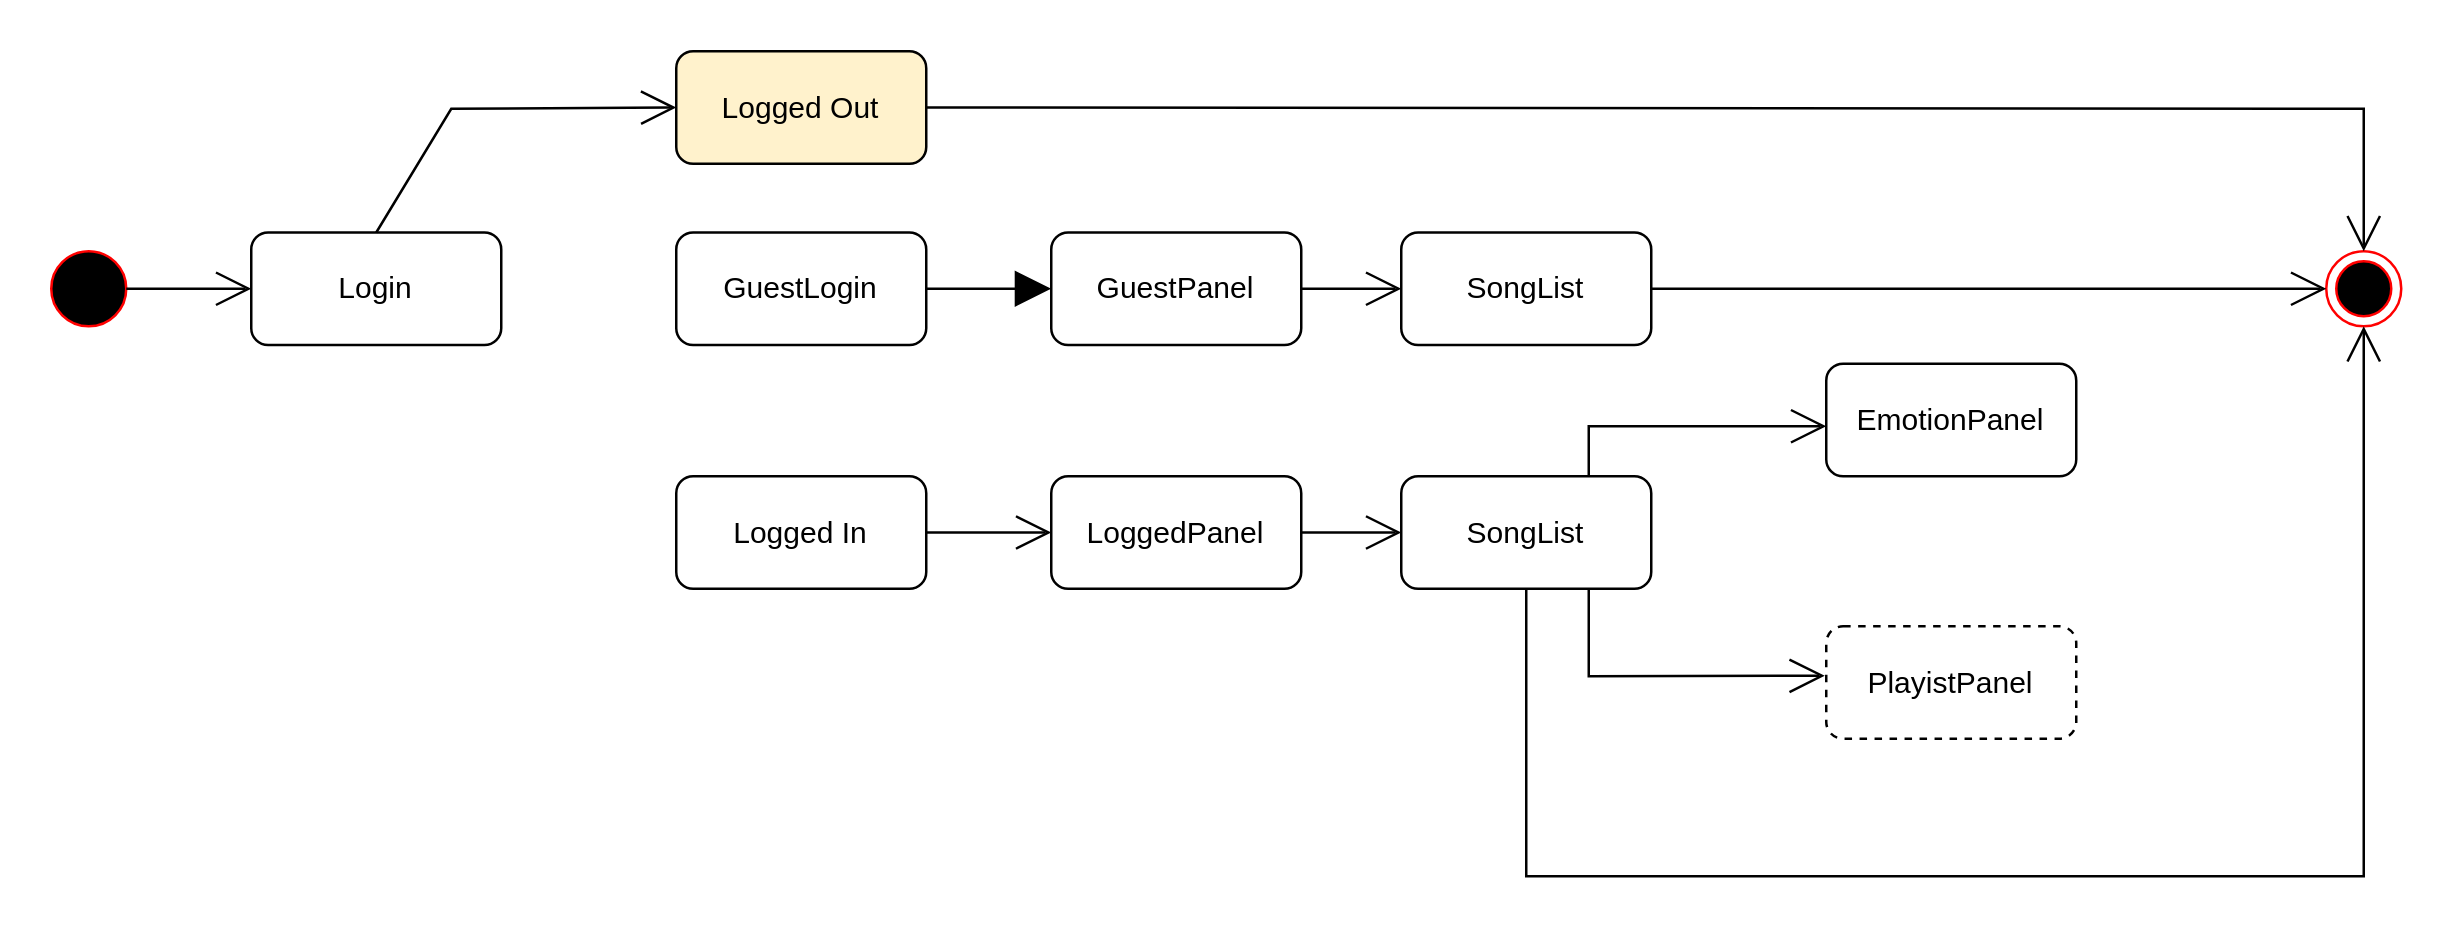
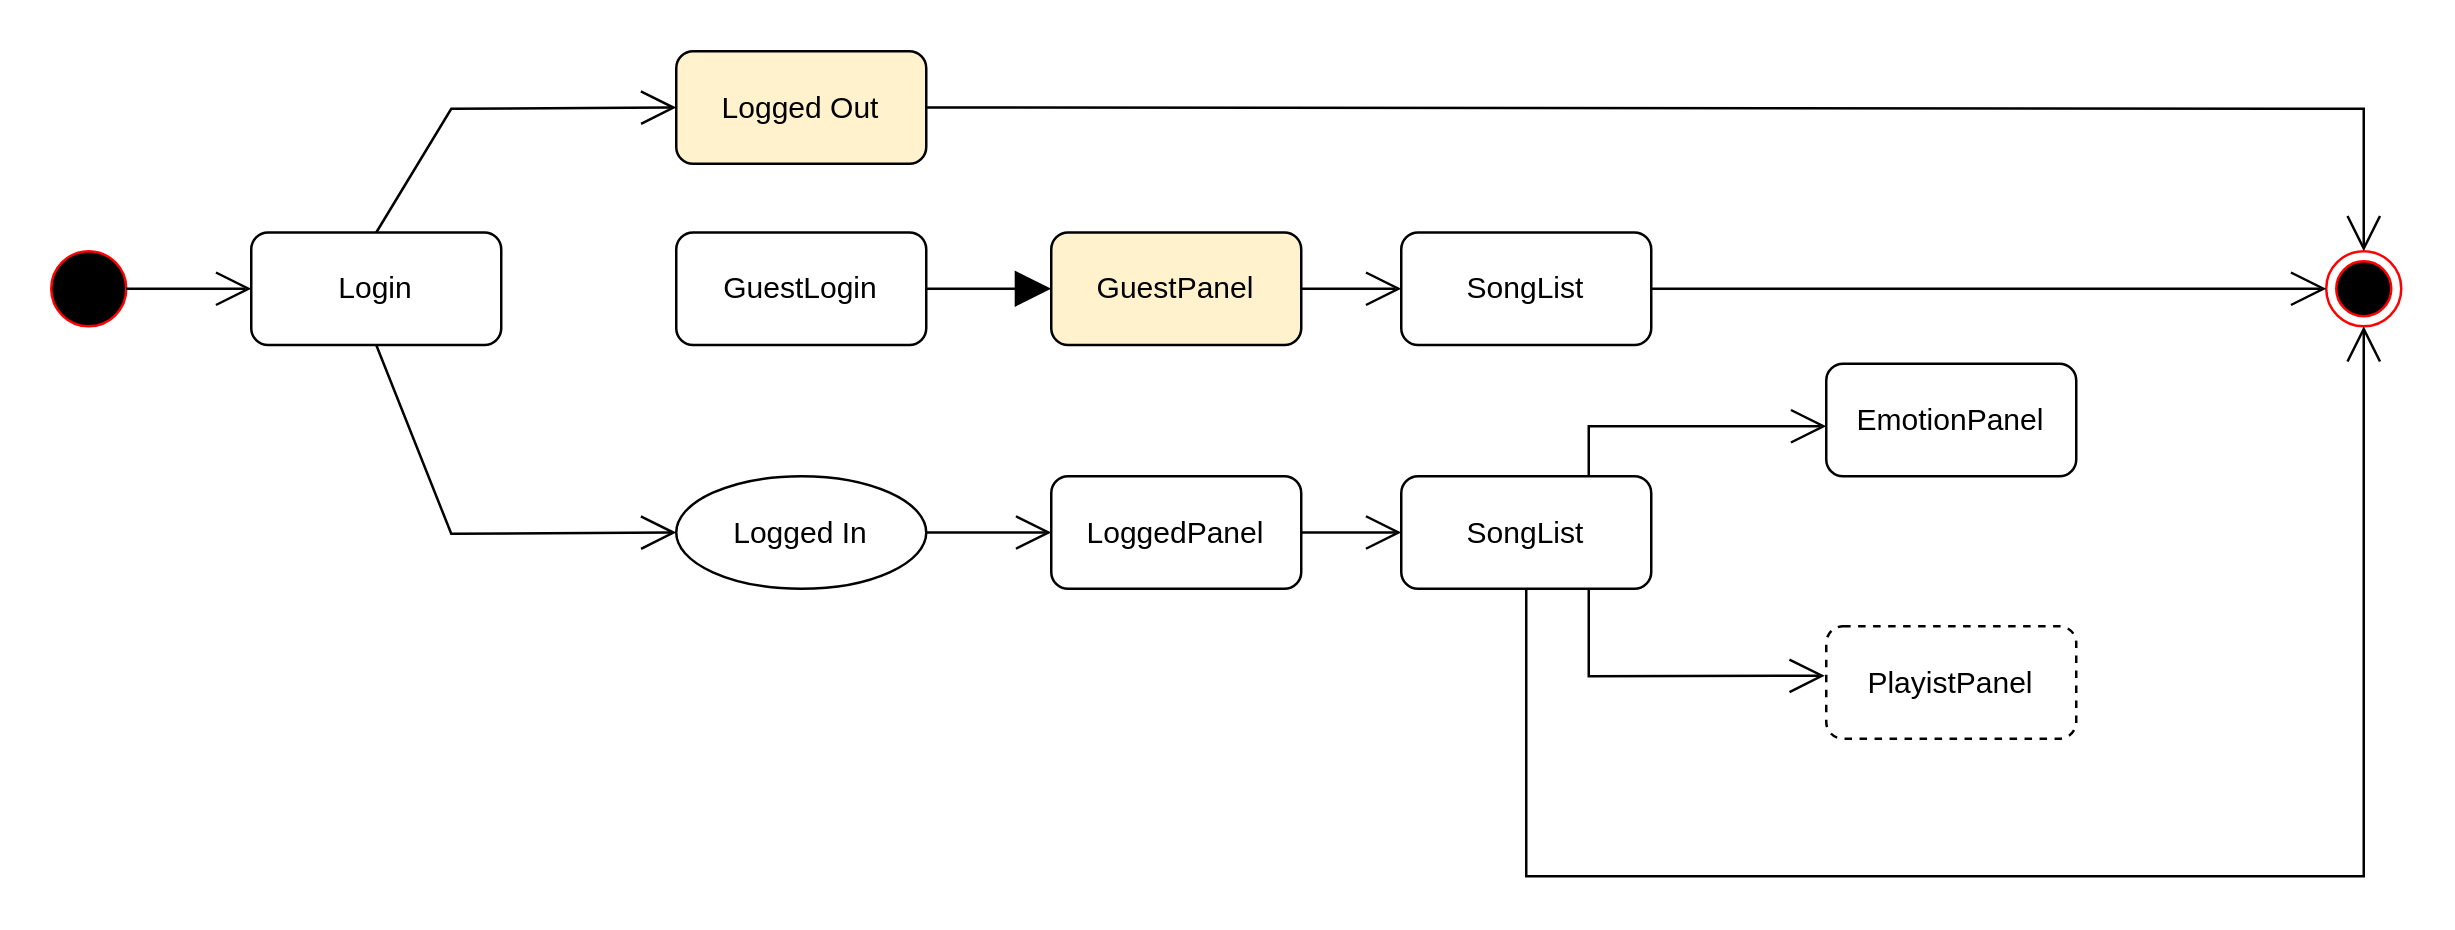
(1176, 289) -> (1176, 289)
(801, 533) -> (801, 533)
none -> (459, 534)
